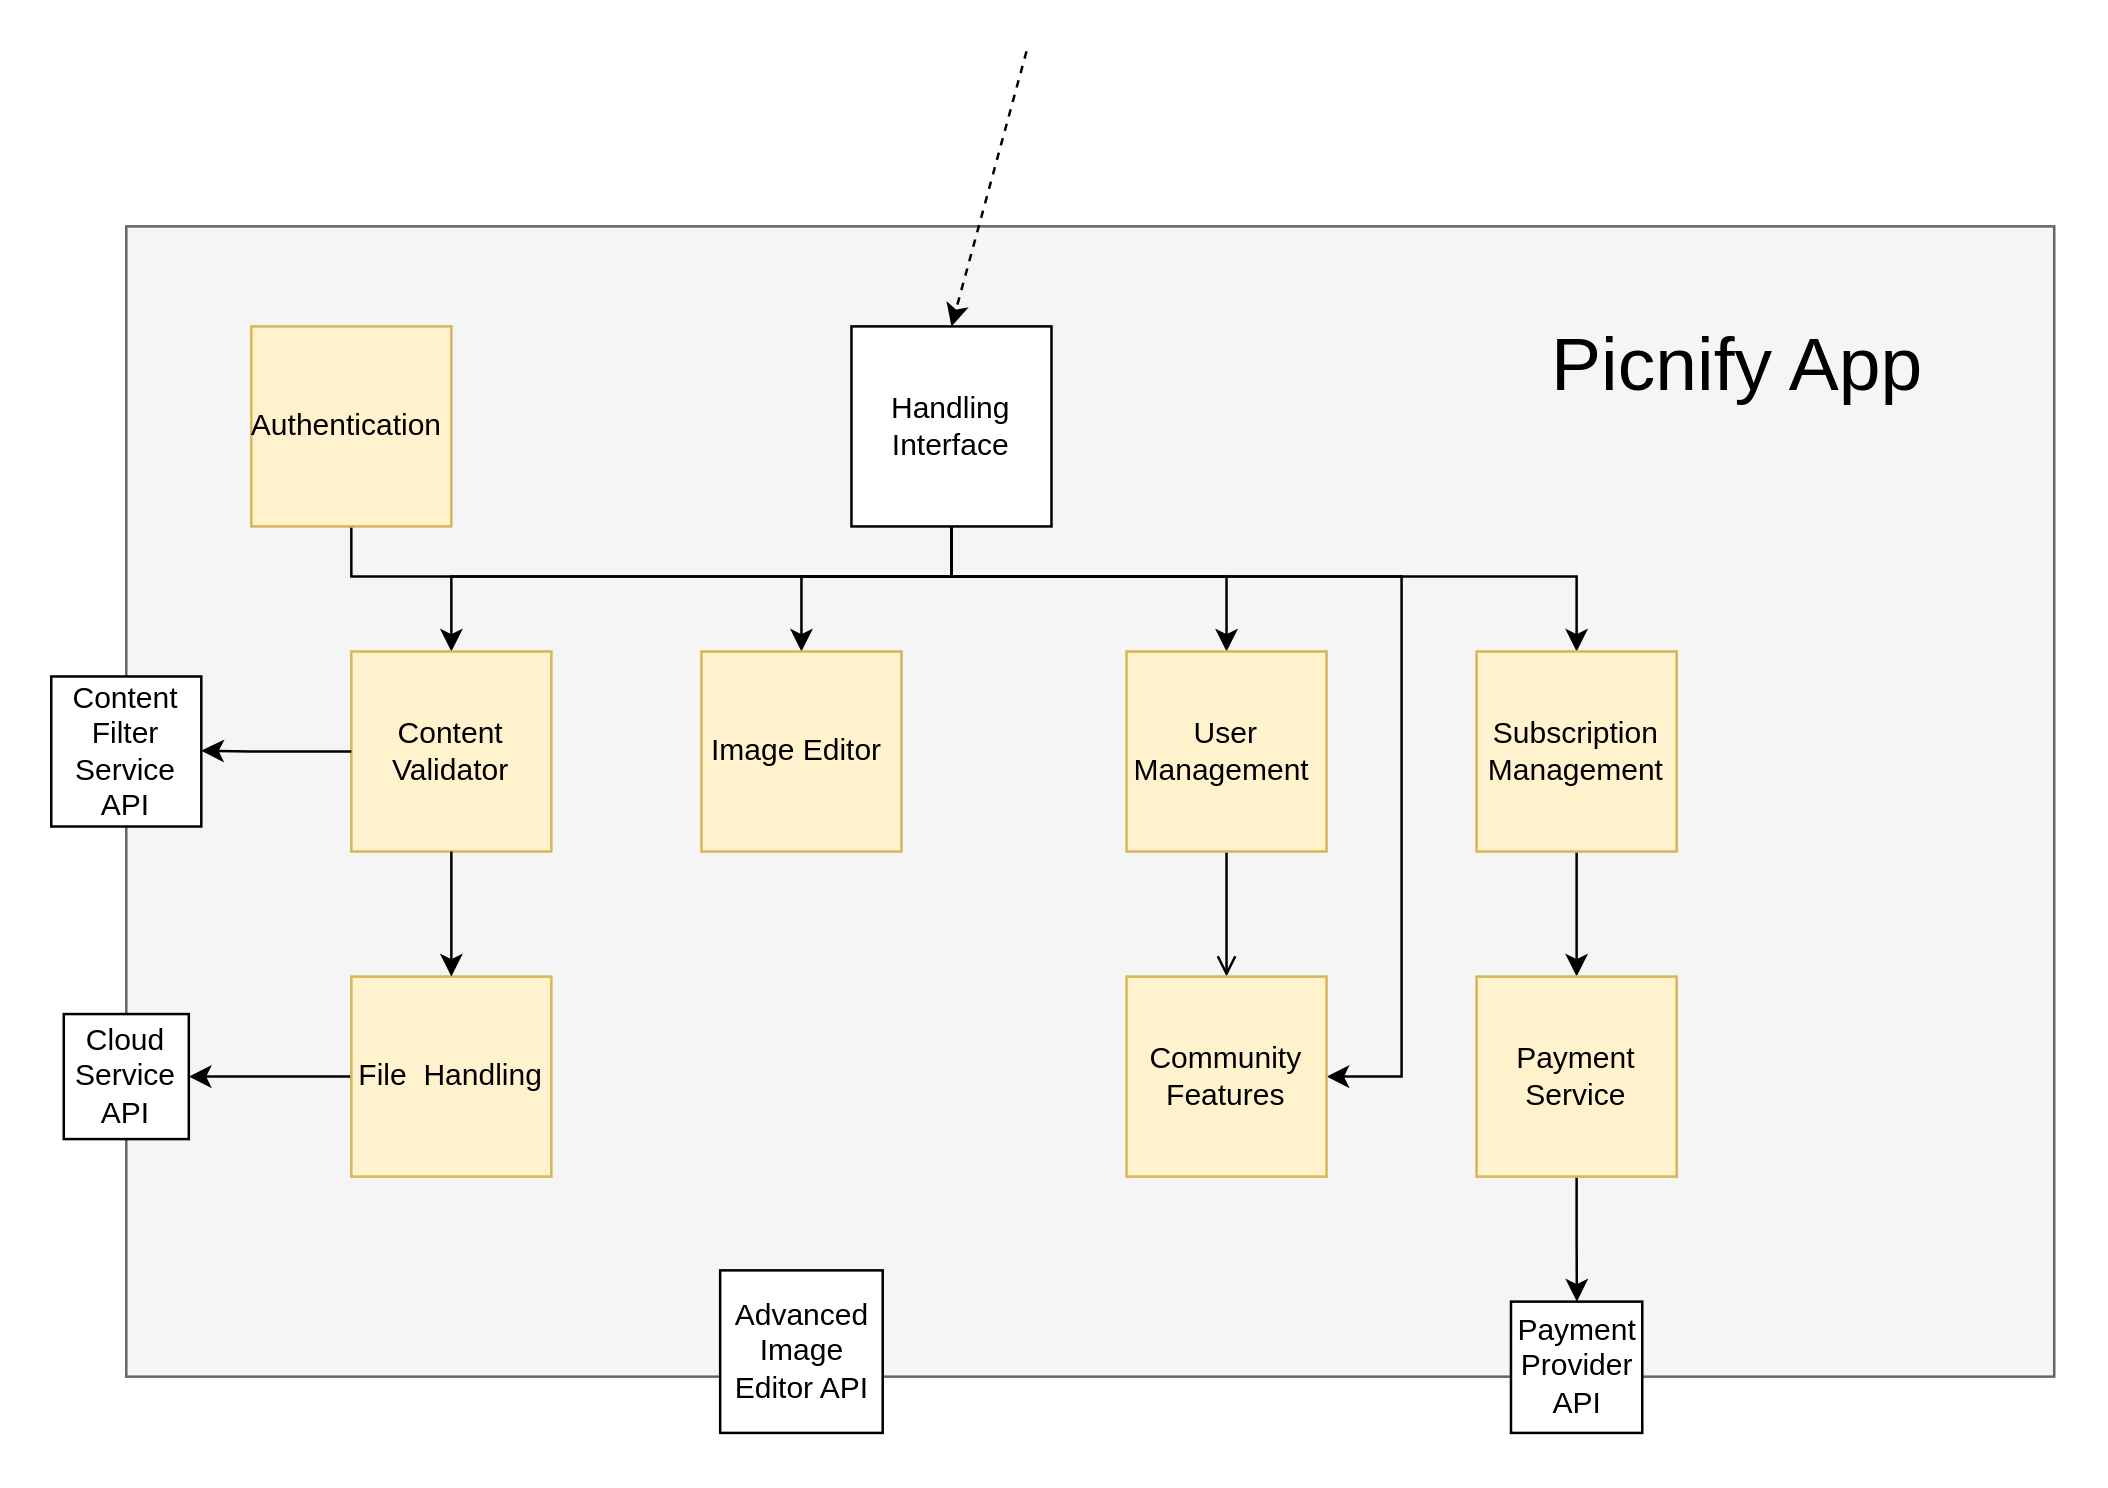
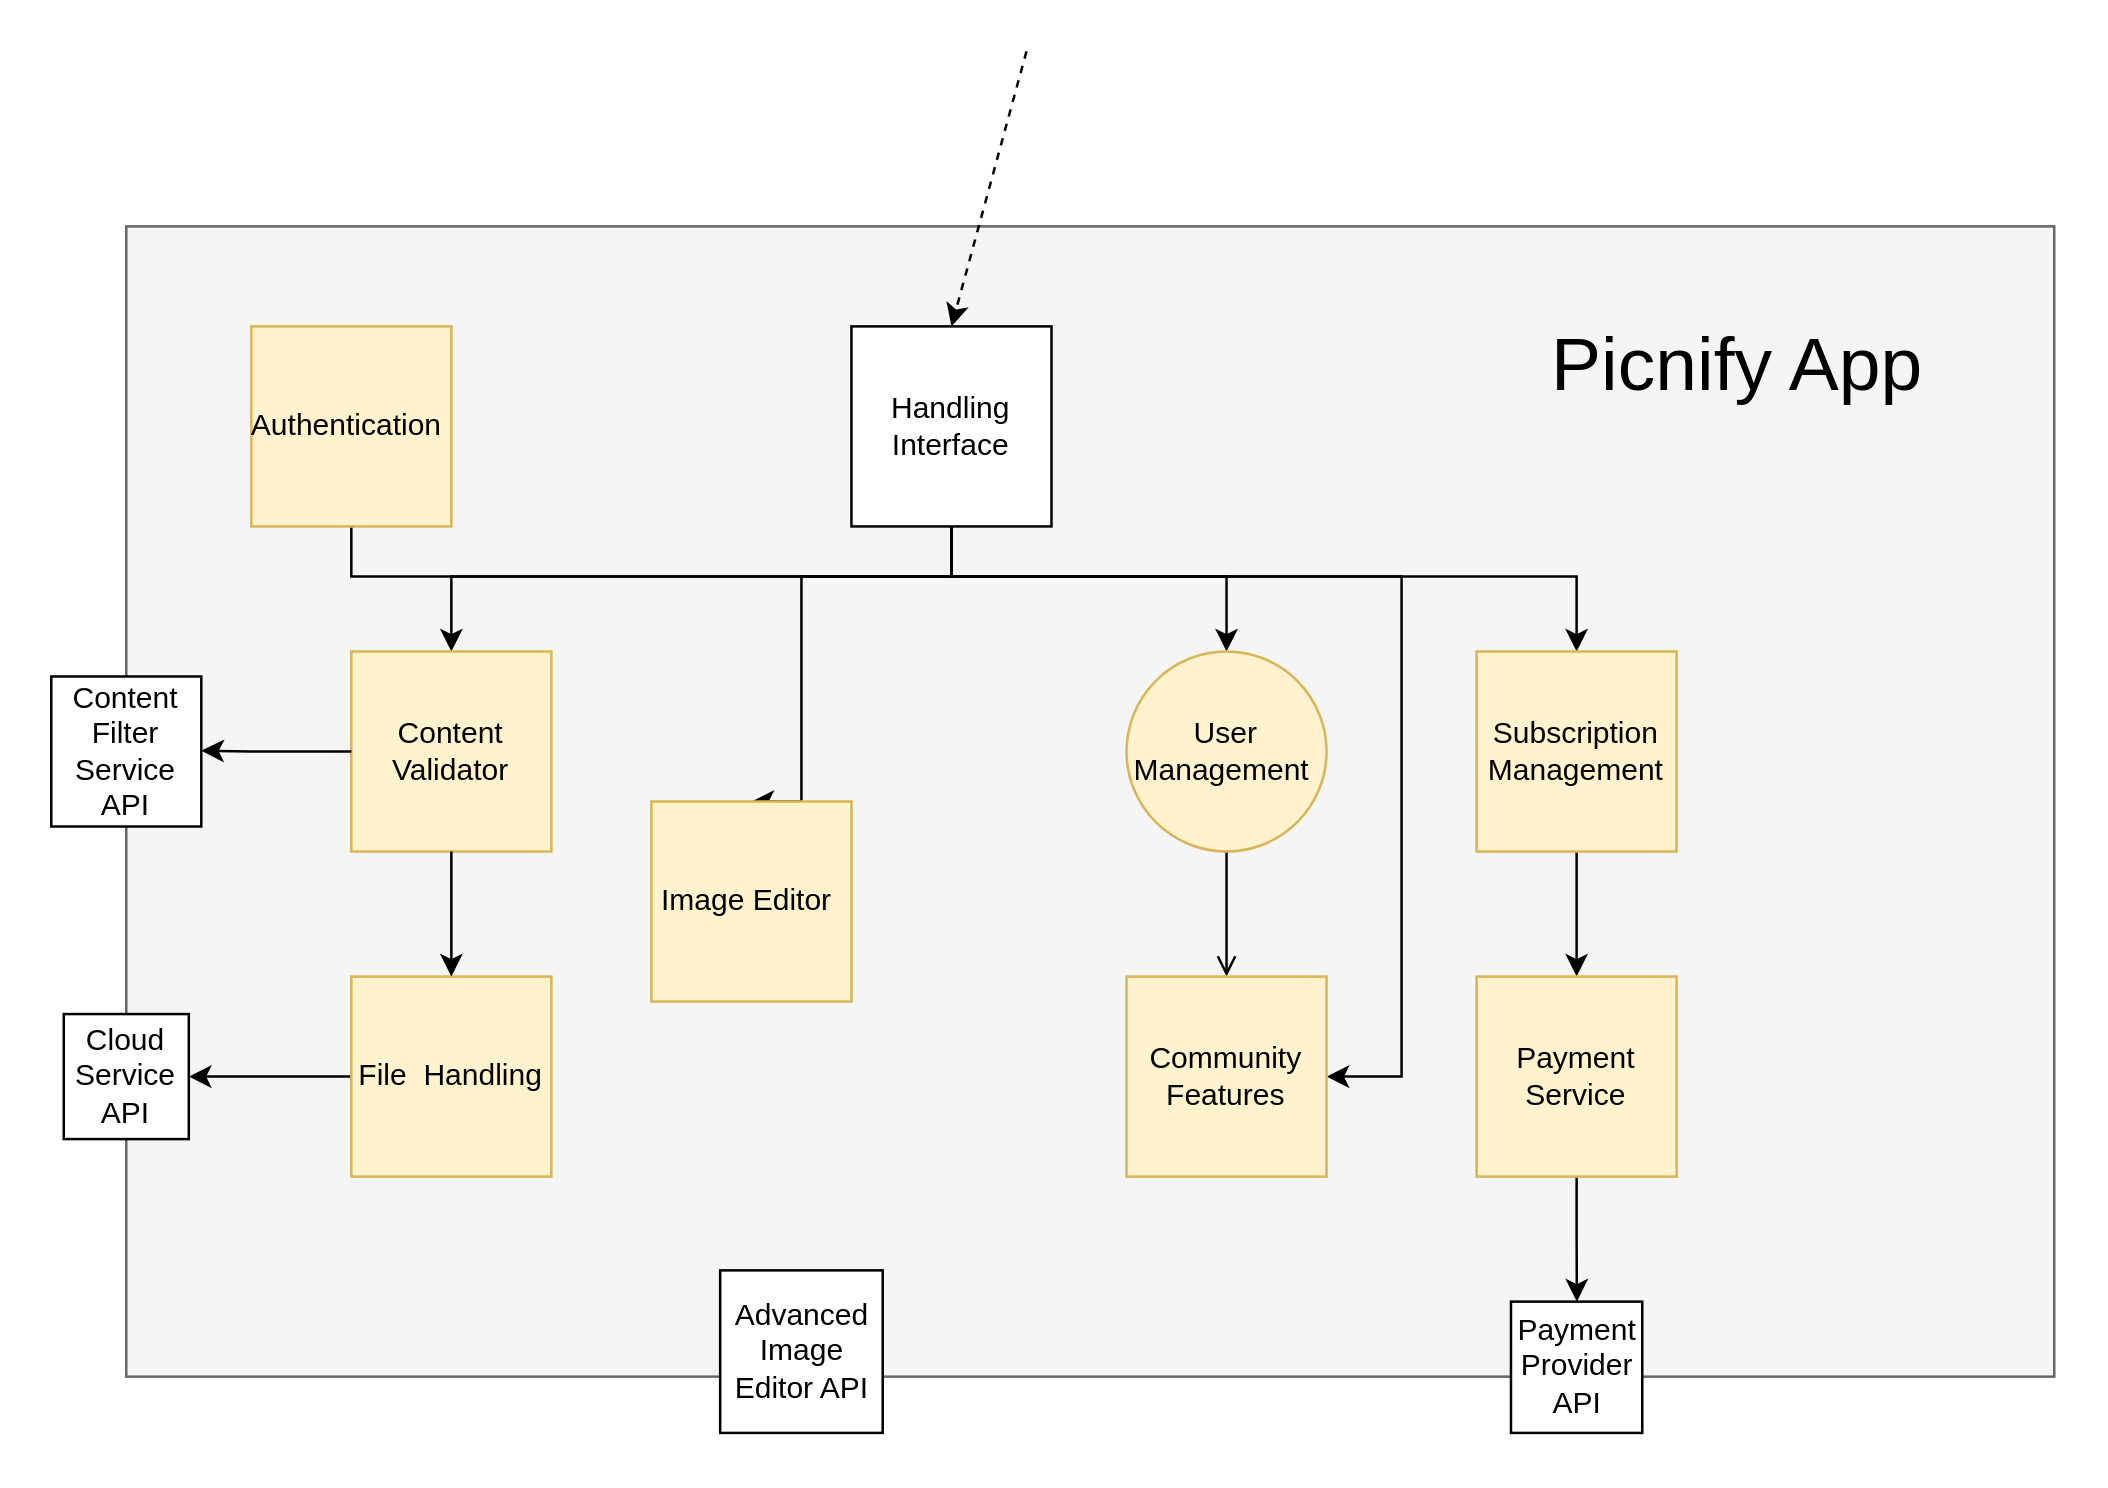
(801, 751) -> (751, 901)
(1226, 751) -> (1226, 751)
